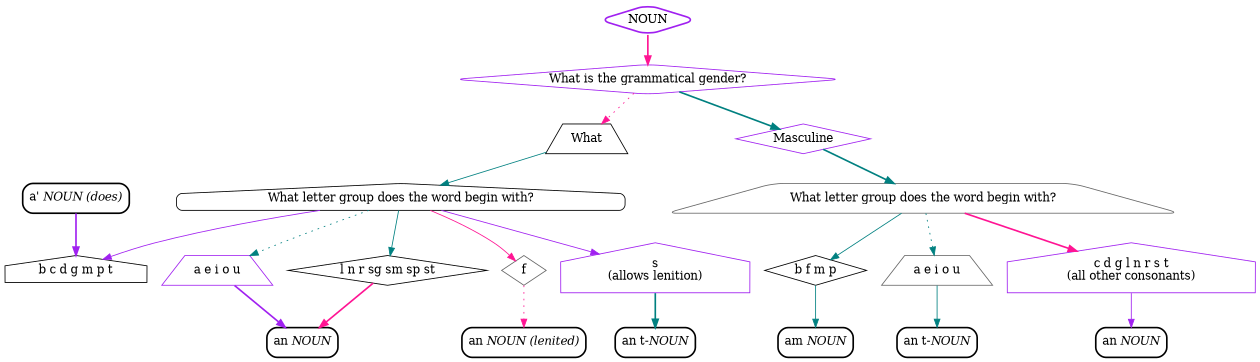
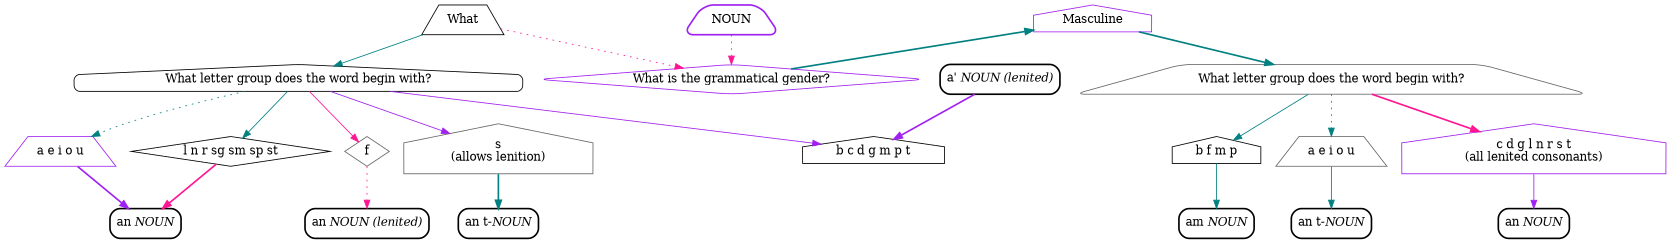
(648, 20) -> (731, 20)
(648, 46) -> (731, 46)
(621, 106) -> (588, 48)
(803, 139) -> (1093, 20)
(83, 197) -> (1007, 78)
(655, 270) -> (498, 151)
(816, 270) -> (1217, 151)
(1131, 270) -> (1534, 151)
